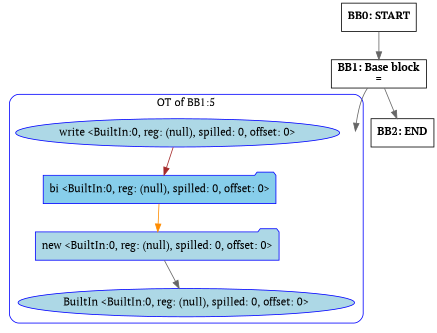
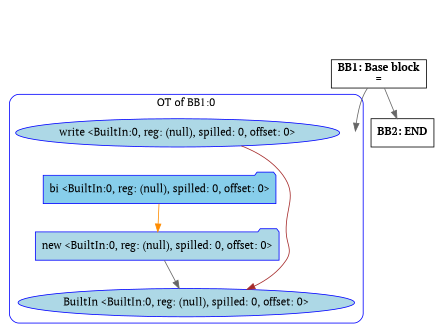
(379, 17) -> none
(186, 103) -> (186, 103)
(170, 157) -> (288, 212)
